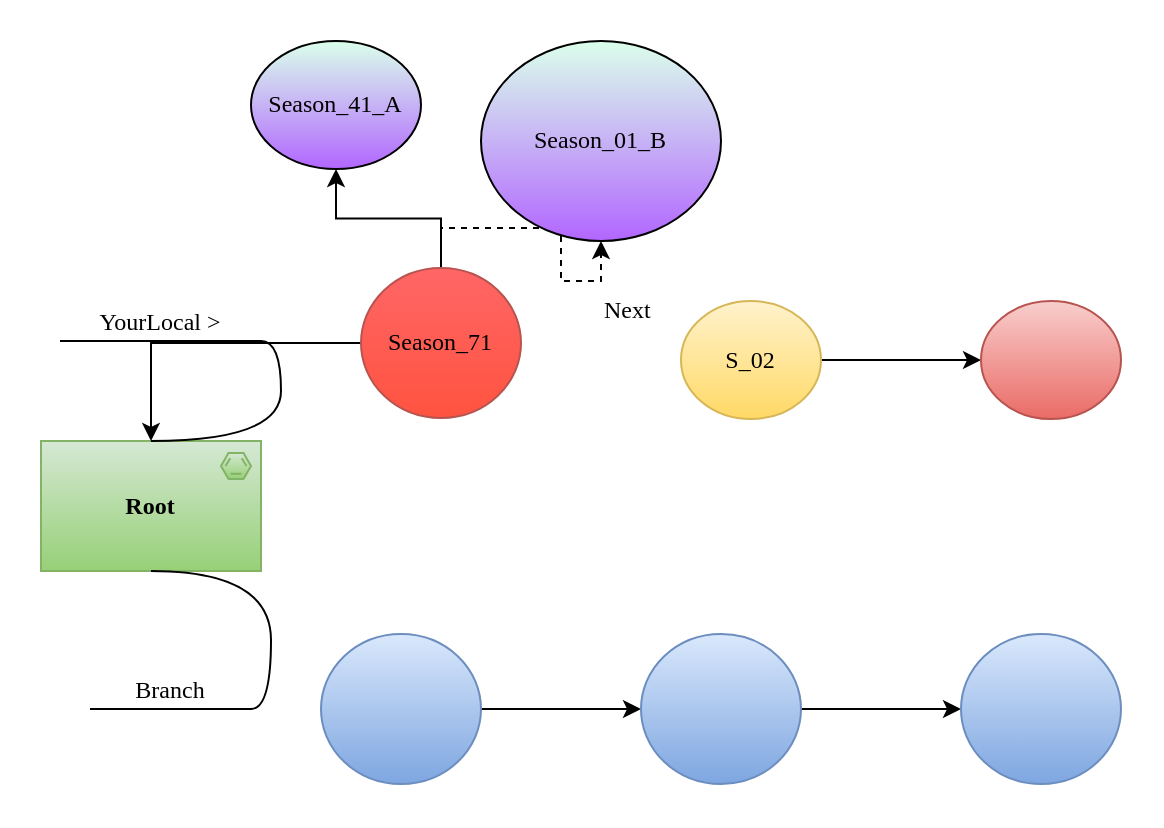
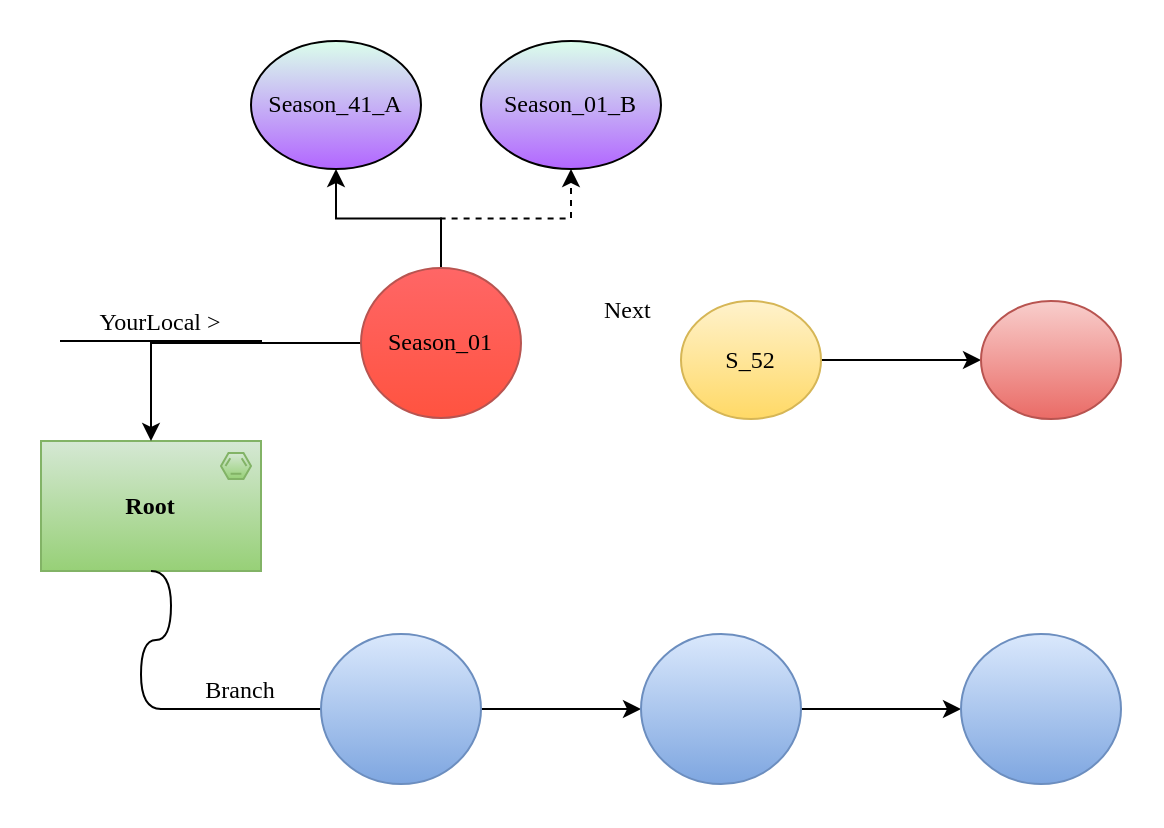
(601, 141) -> (571, 105)
(441, 343) -> (441, 343)
(751, 361) -> (751, 361)
(247, 429) -> none
(171, 689) -> (241, 689)
